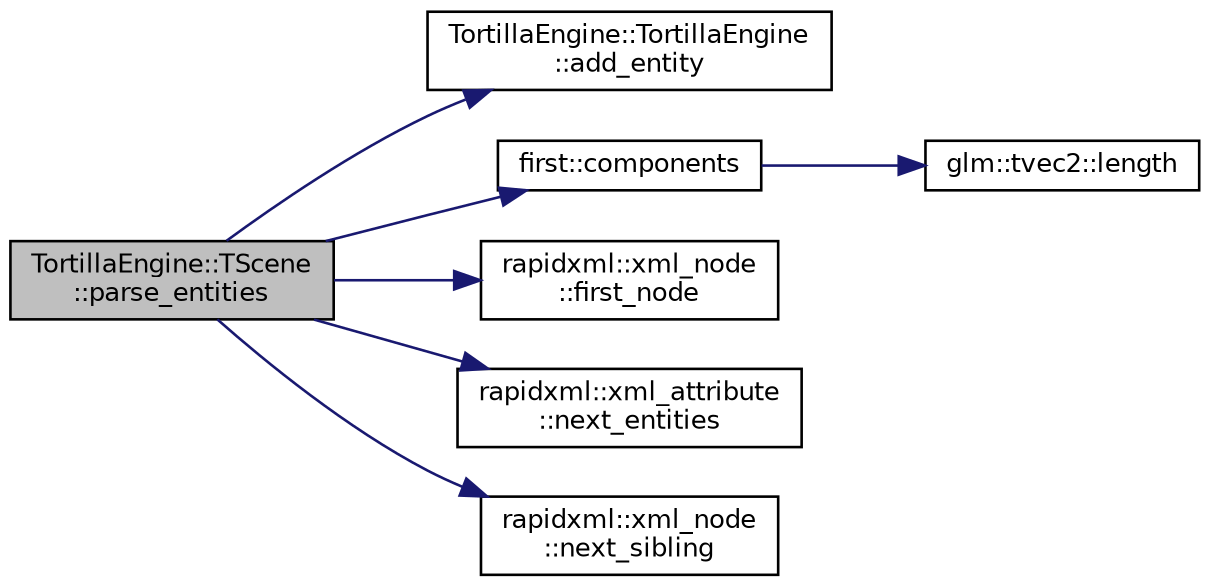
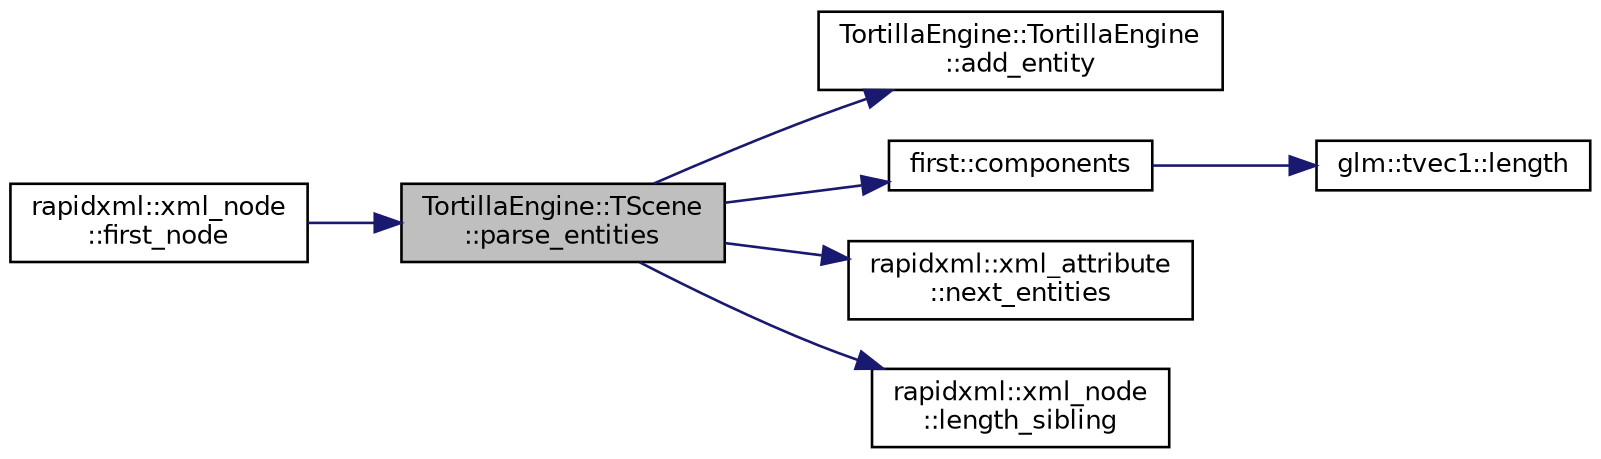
(1062, 166) -> (1453, 166)
(394, 280) -> (341, 223)
(630, 536) -> (1021, 408)
